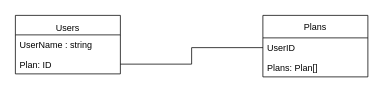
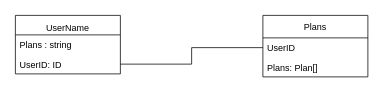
(68, 28) -> (68, 28)
(58, 45) -> (49, 45)
(36, 65) -> (42, 65)
